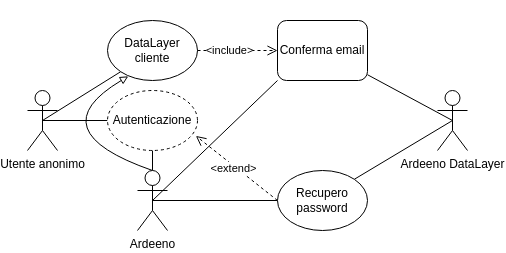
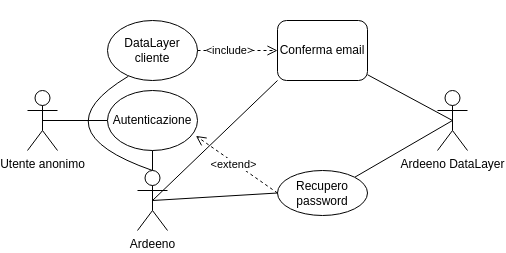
(89, 91) -> none
(88, 113) -> (92, 109)
(153, 121) -> (153, 121)
(323, 201) -> (323, 193)
